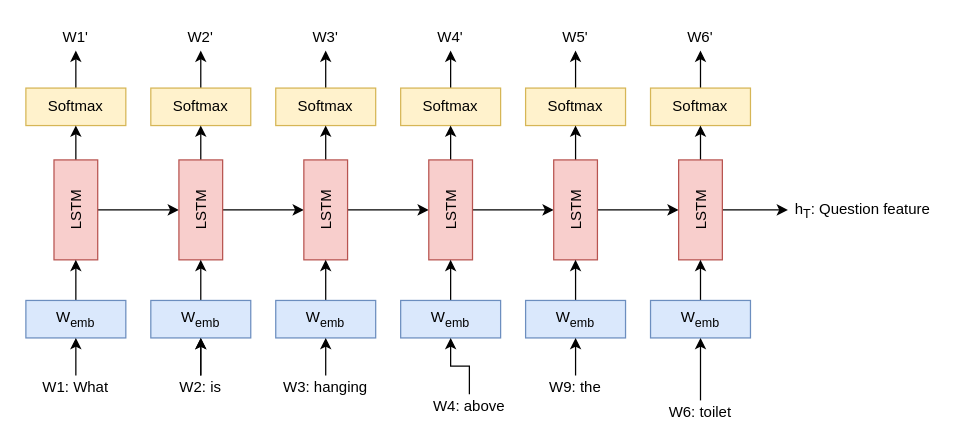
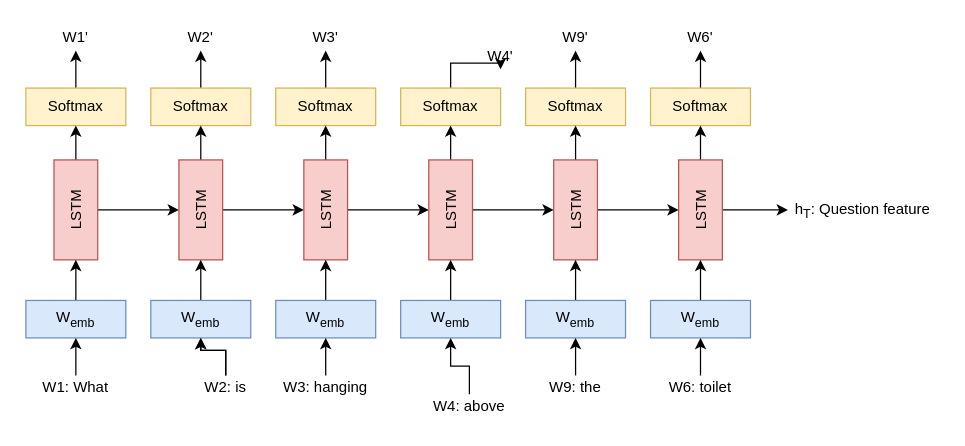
(451, 38) -> (501, 57)
(576, 38) -> (576, 38)
(201, 388) -> (226, 388)
(701, 413) -> (701, 388)
